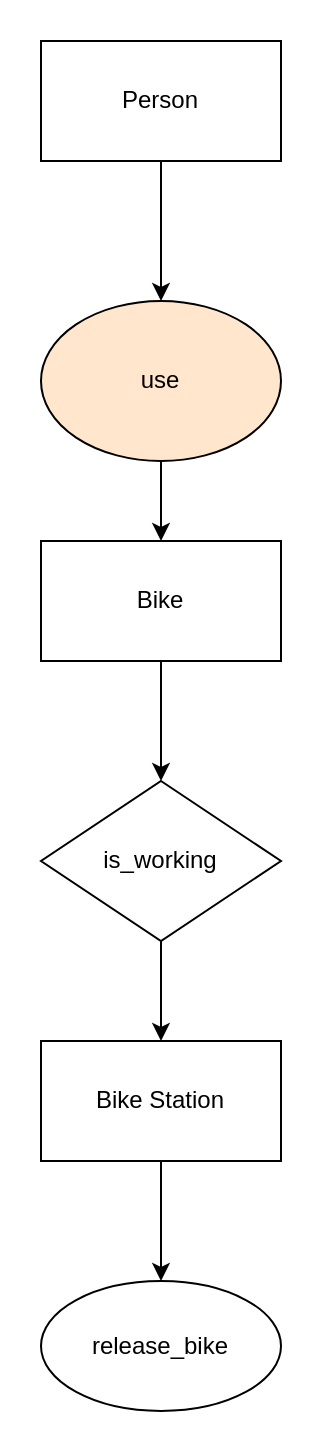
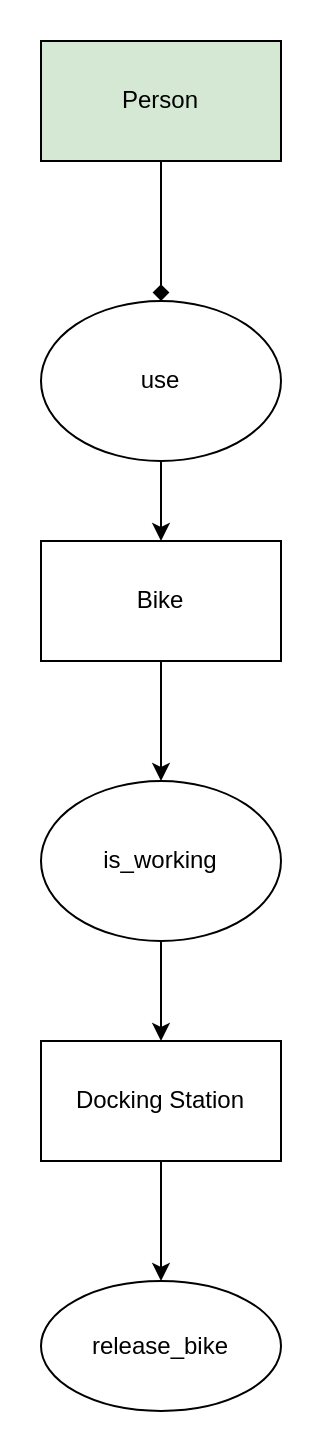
(161, 101) -> (161, 101)
(161, 286) -> (161, 285)
(161, 381) -> (161, 381)
(161, 861) -> (161, 861)
(161, 1101) -> (161, 1101)
